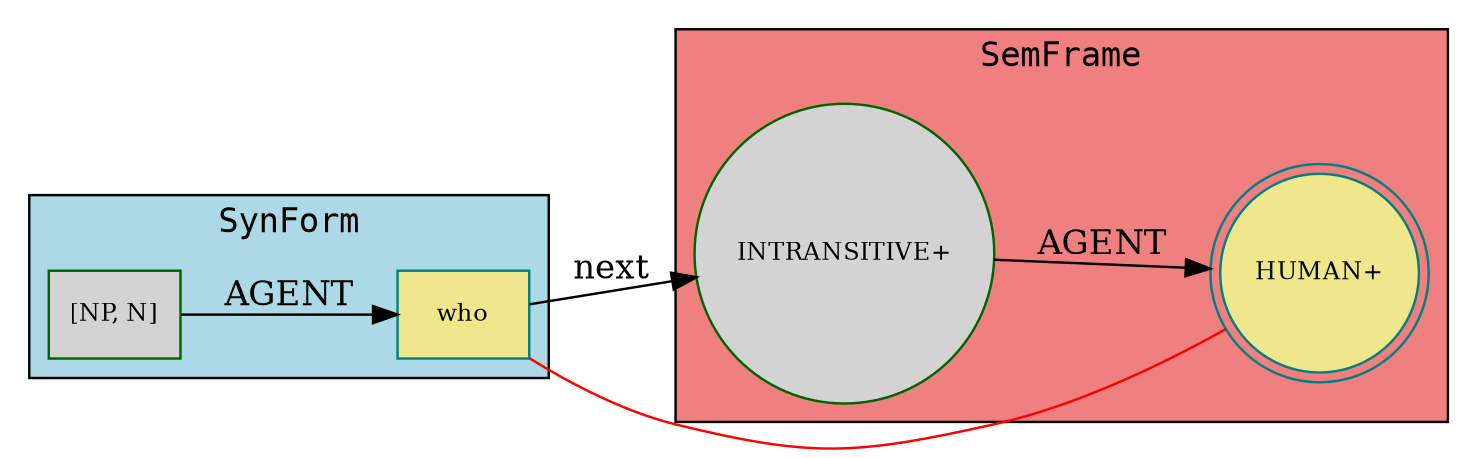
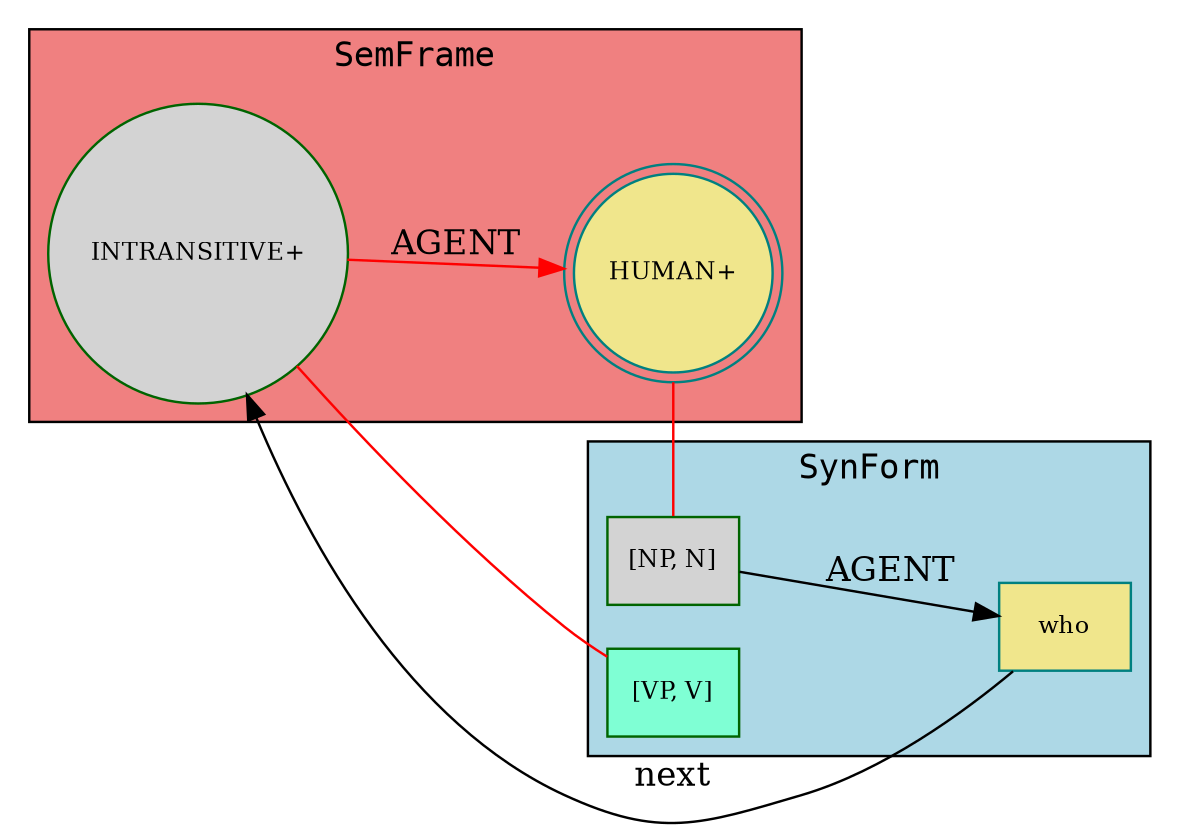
(1090, 264) -> (443, 264)
(880, 445) -> (673, 459)
none -> (673, 693)
